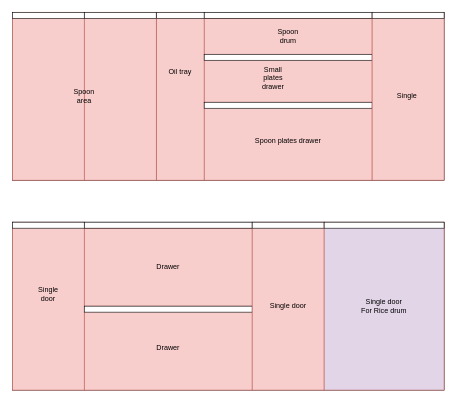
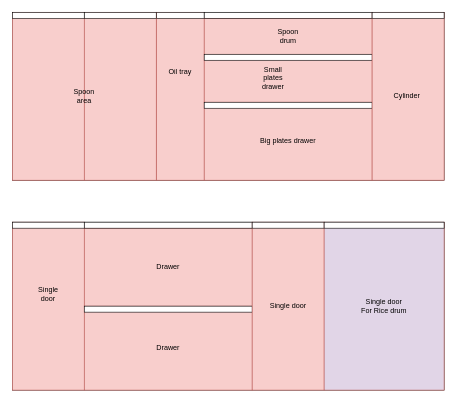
(408, 96) -> (408, 96)
(288, 141) -> (288, 141)
